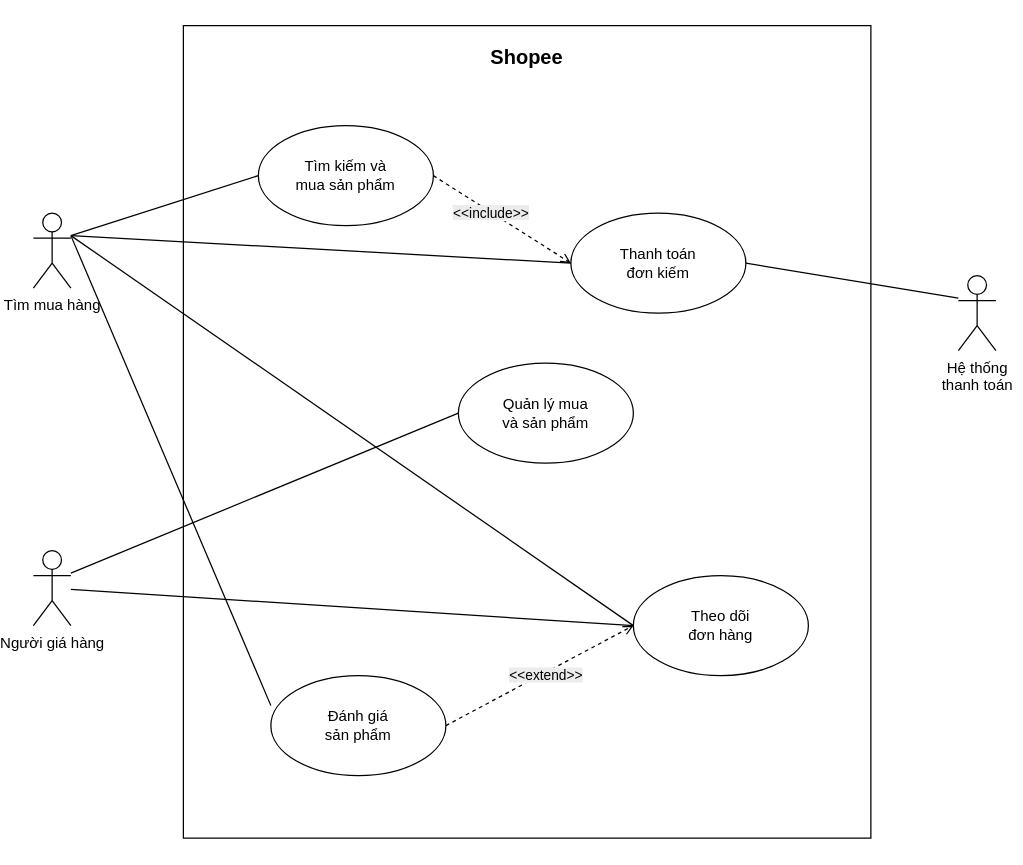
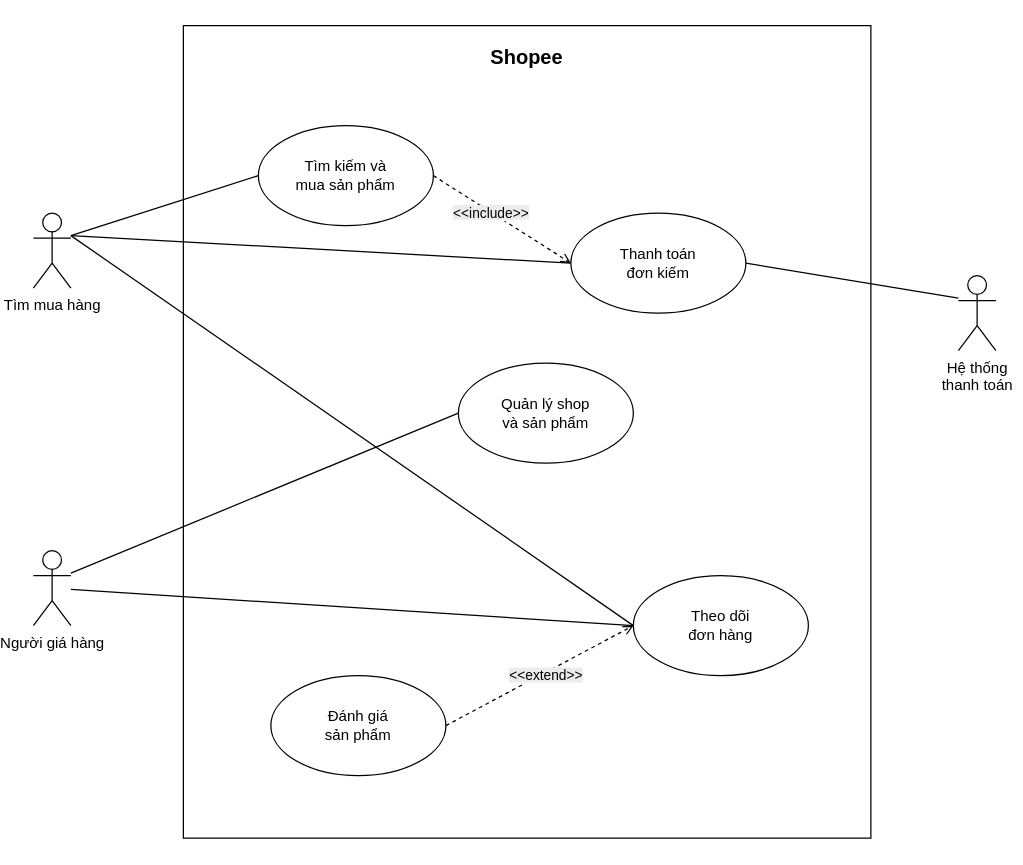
(546, 413) -> (546, 413)
(172, 473) -> none
